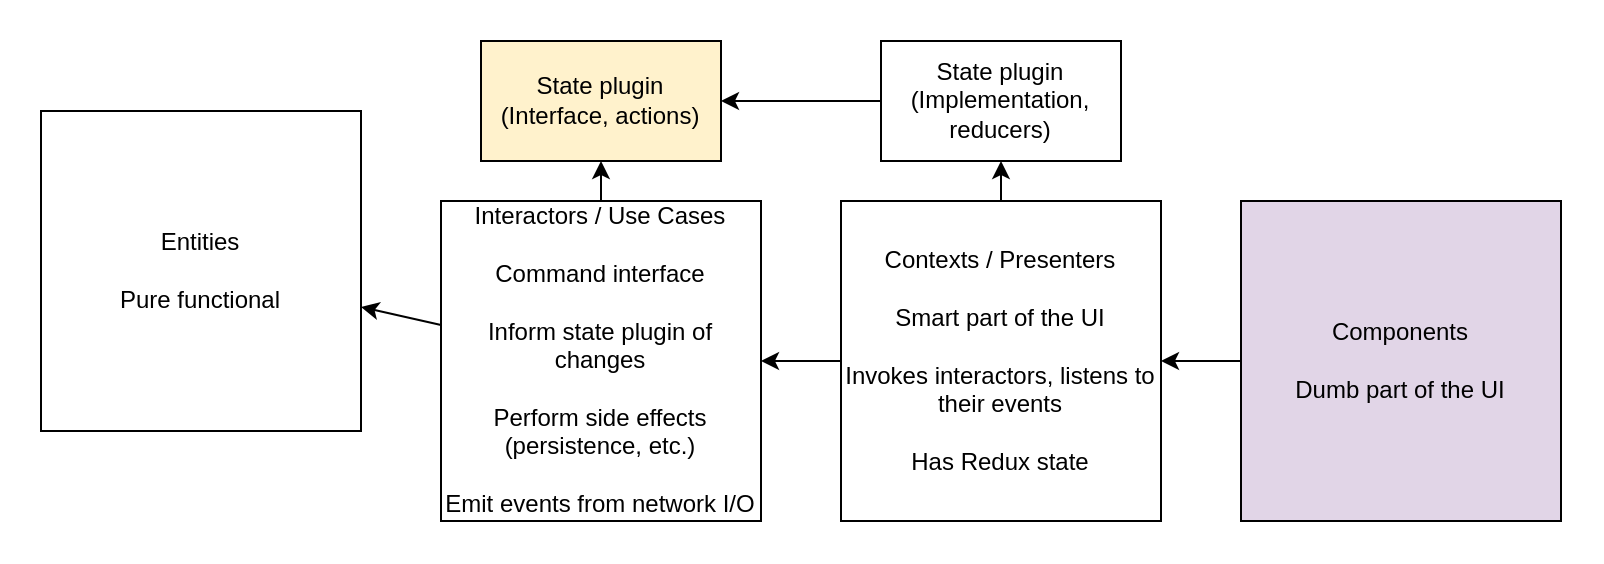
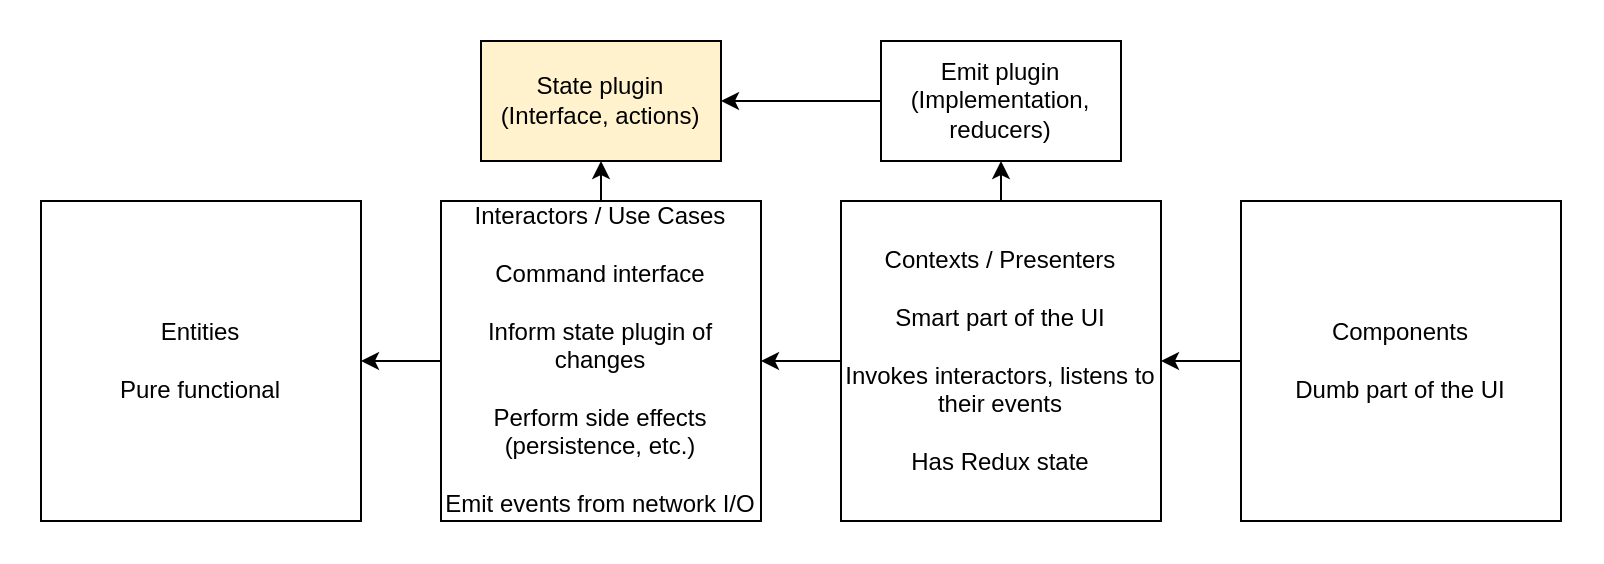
(1001, 101) -> (1001, 101)
(201, 271) -> (201, 361)
(1401, 361) -> (1401, 361)
